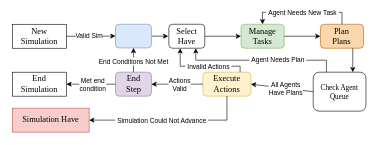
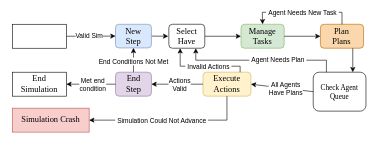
(39, 36) -> none
none -> (133, 36)
(51, 120) -> (51, 120)
